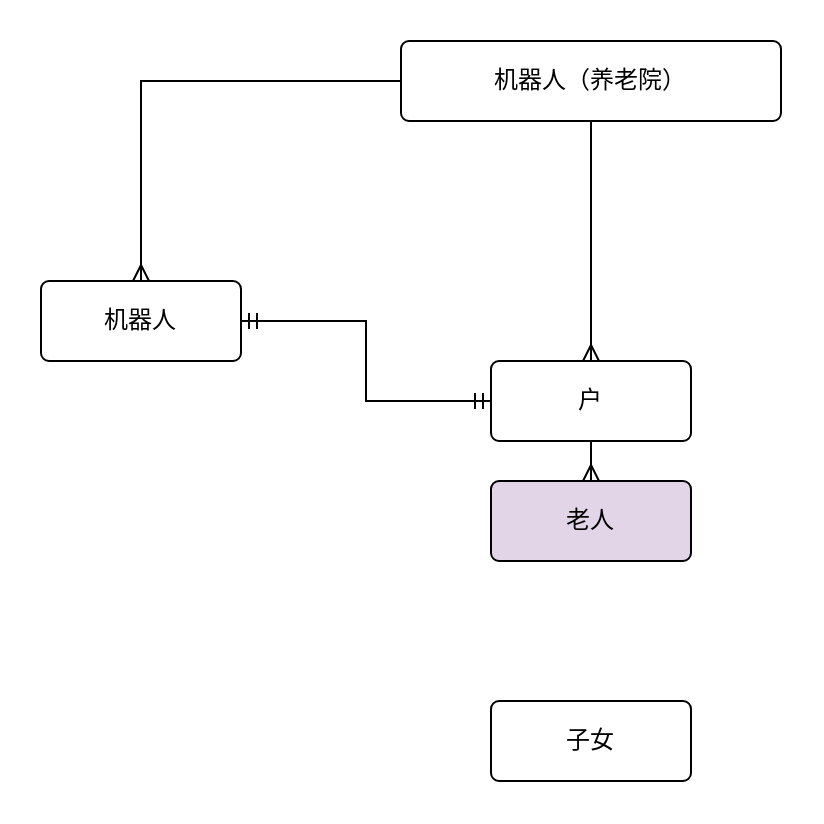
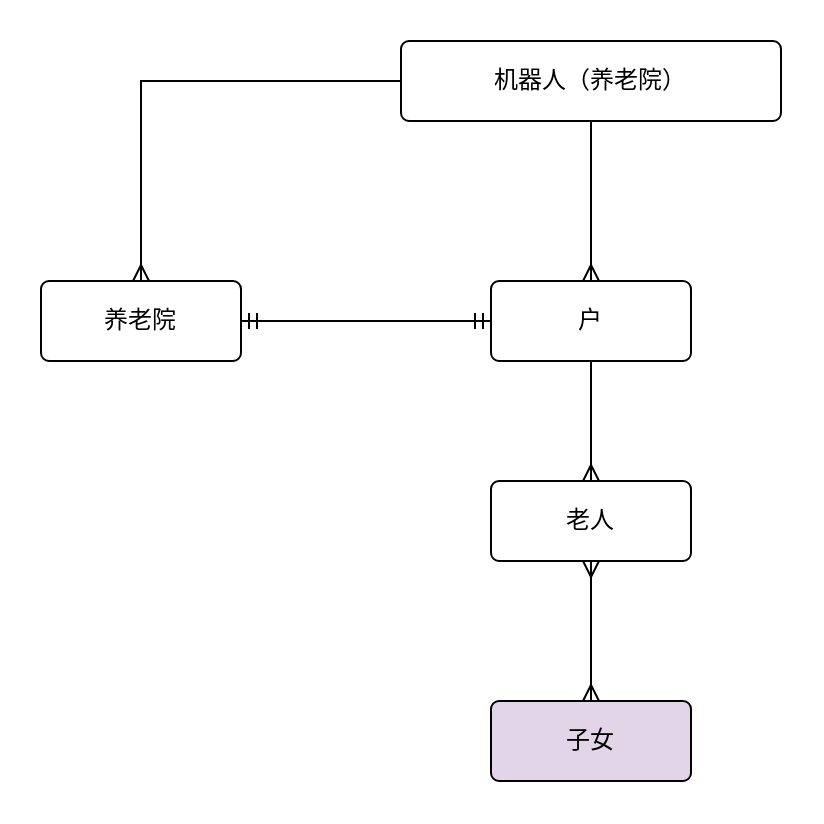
(141, 321) -> (141, 321)
(591, 401) -> (591, 321)
(591, 521) -> (591, 521)
none -> (591, 631)
(591, 741) -> (591, 741)
